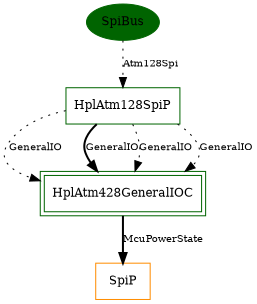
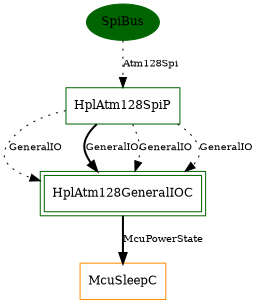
(123, 194) -> (123, 194)
(123, 281) -> (123, 281)
